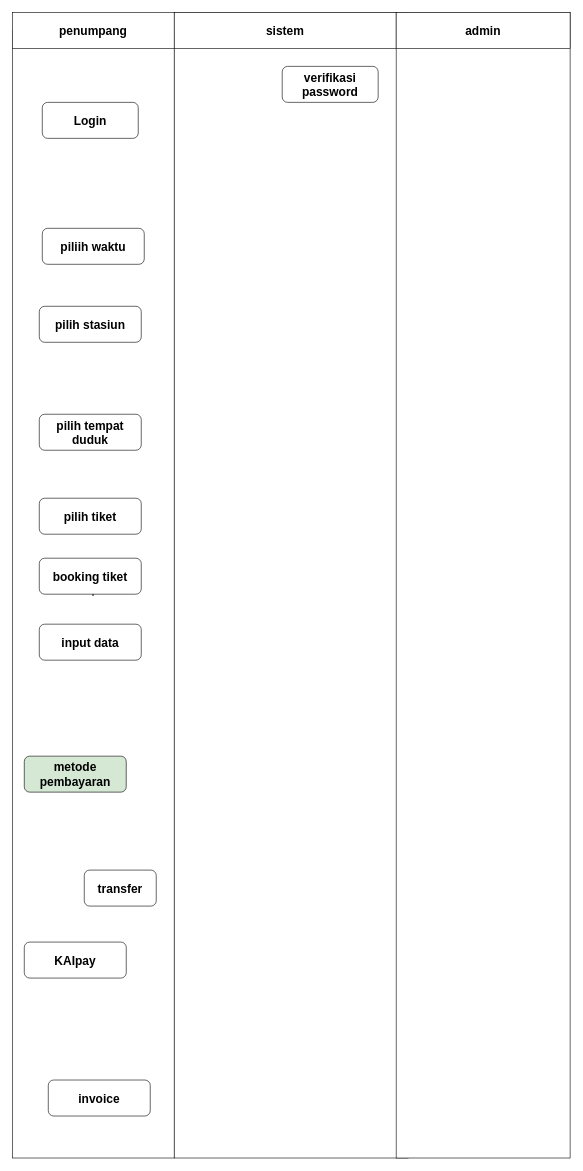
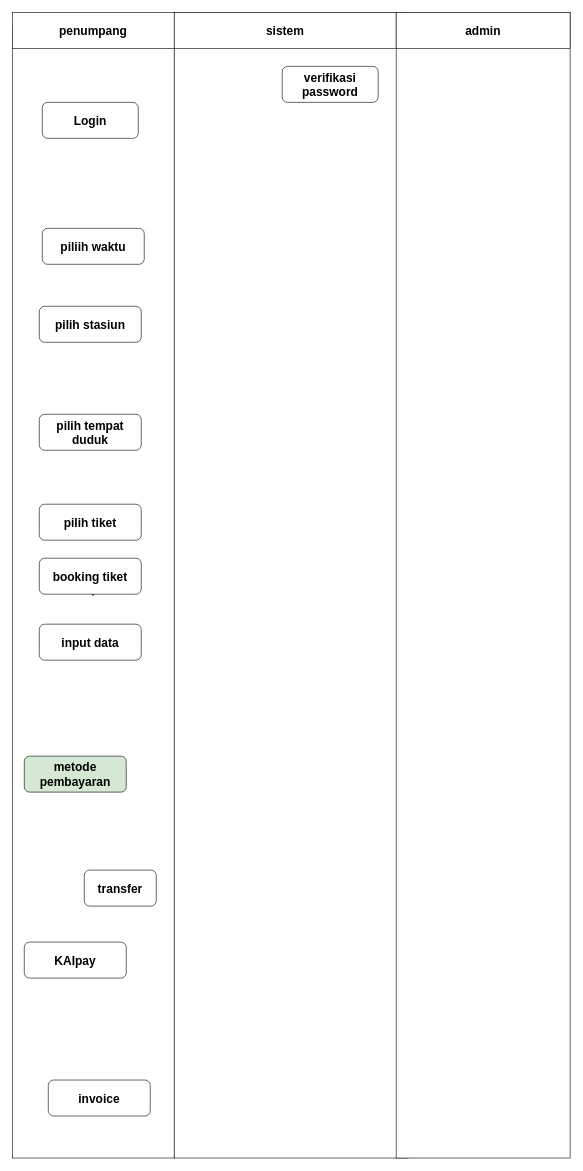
(90, 516) -> (90, 522)
